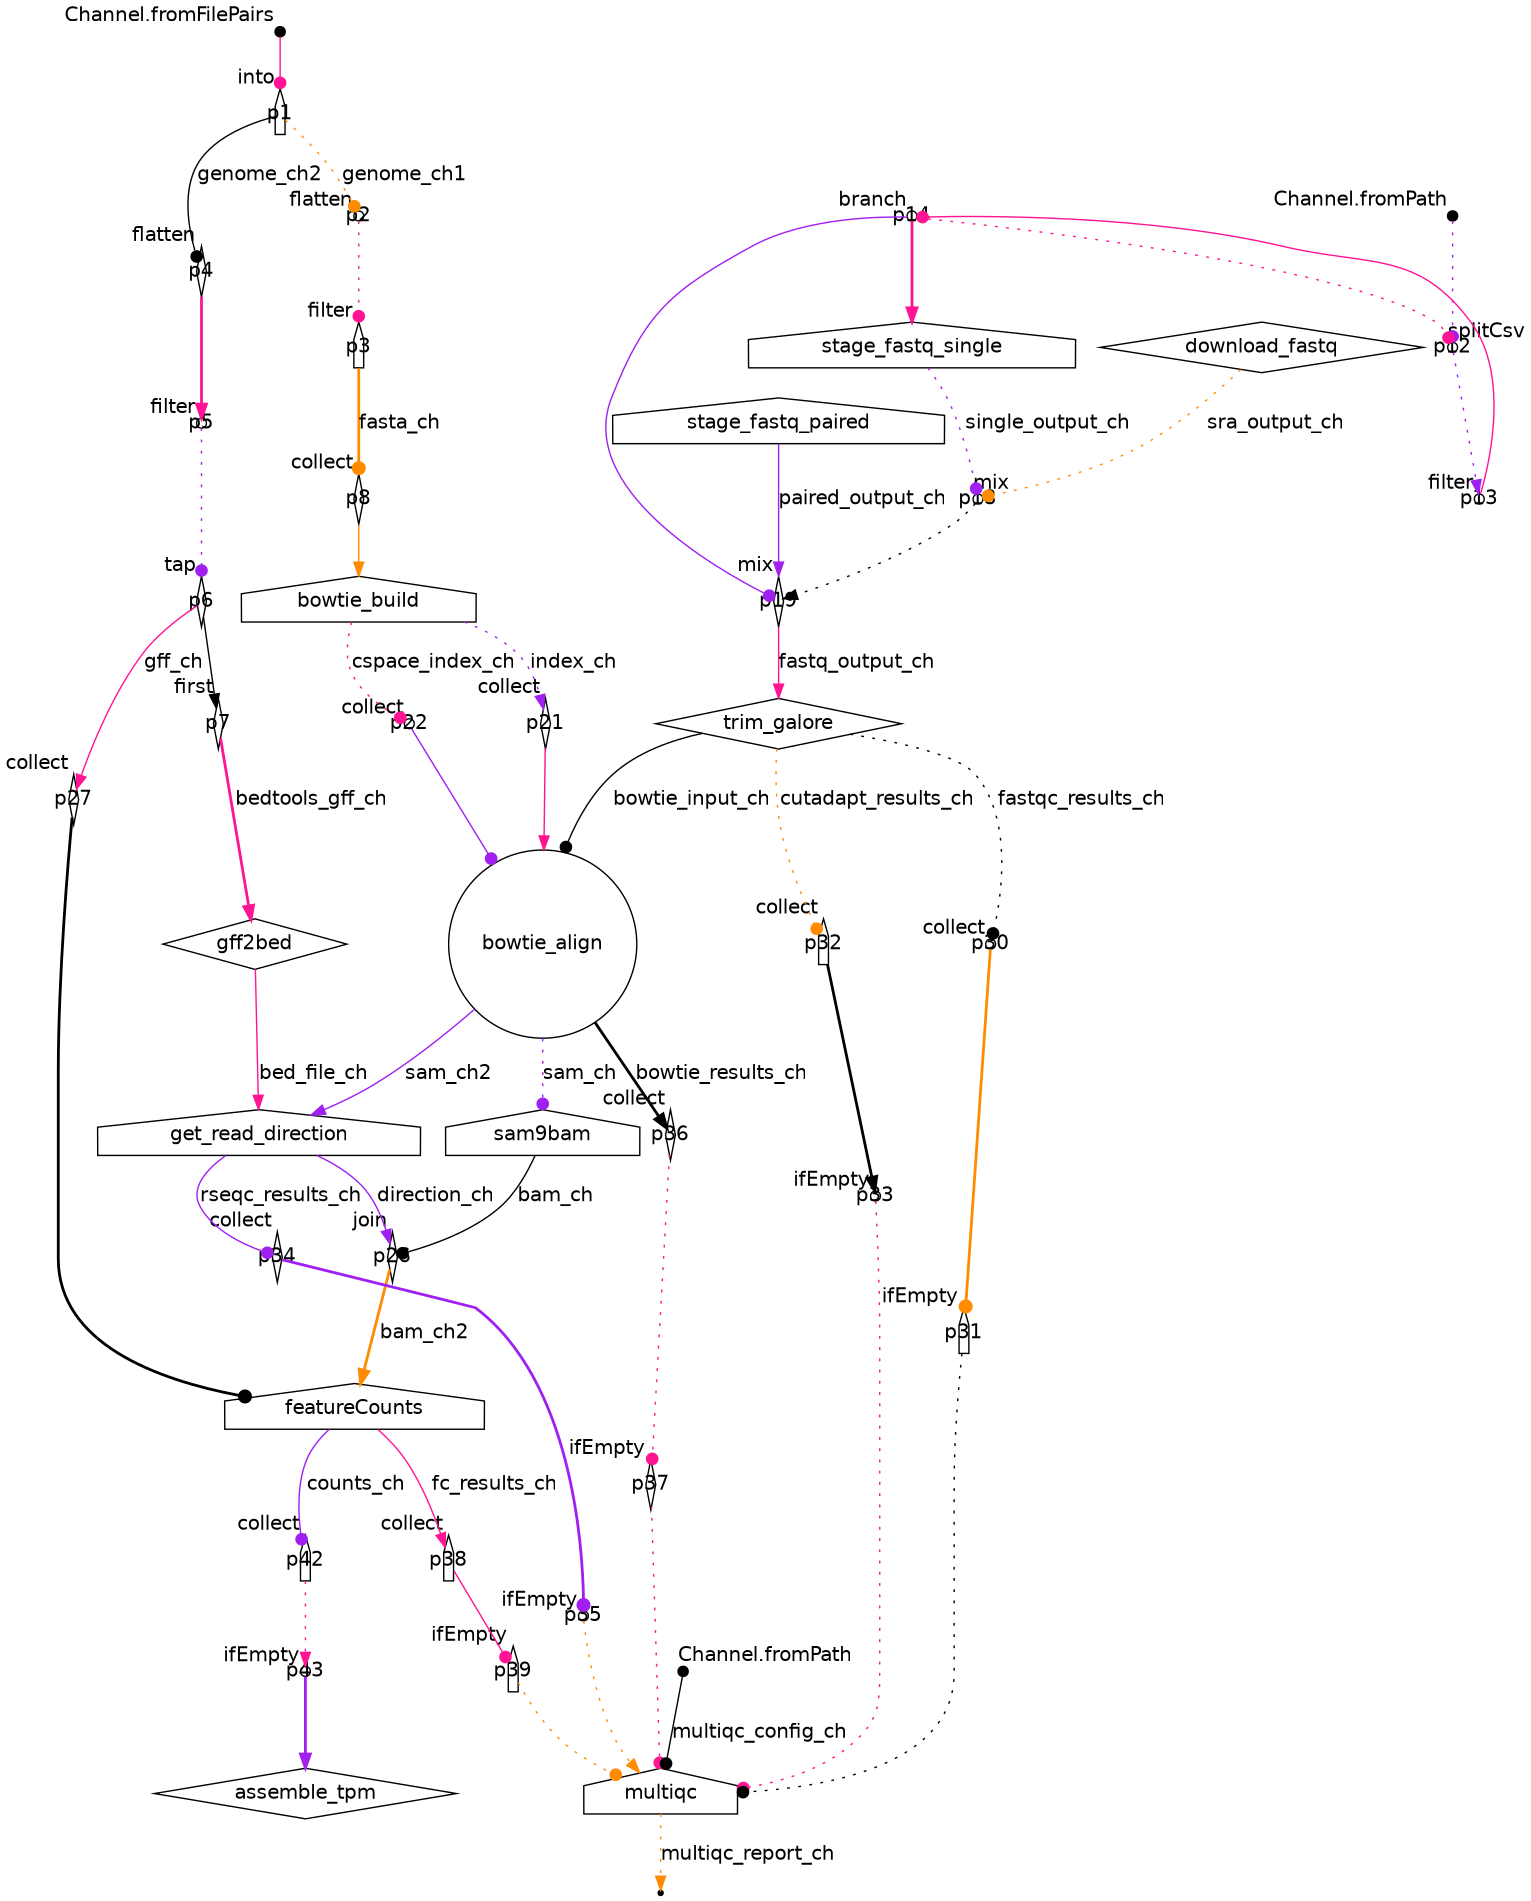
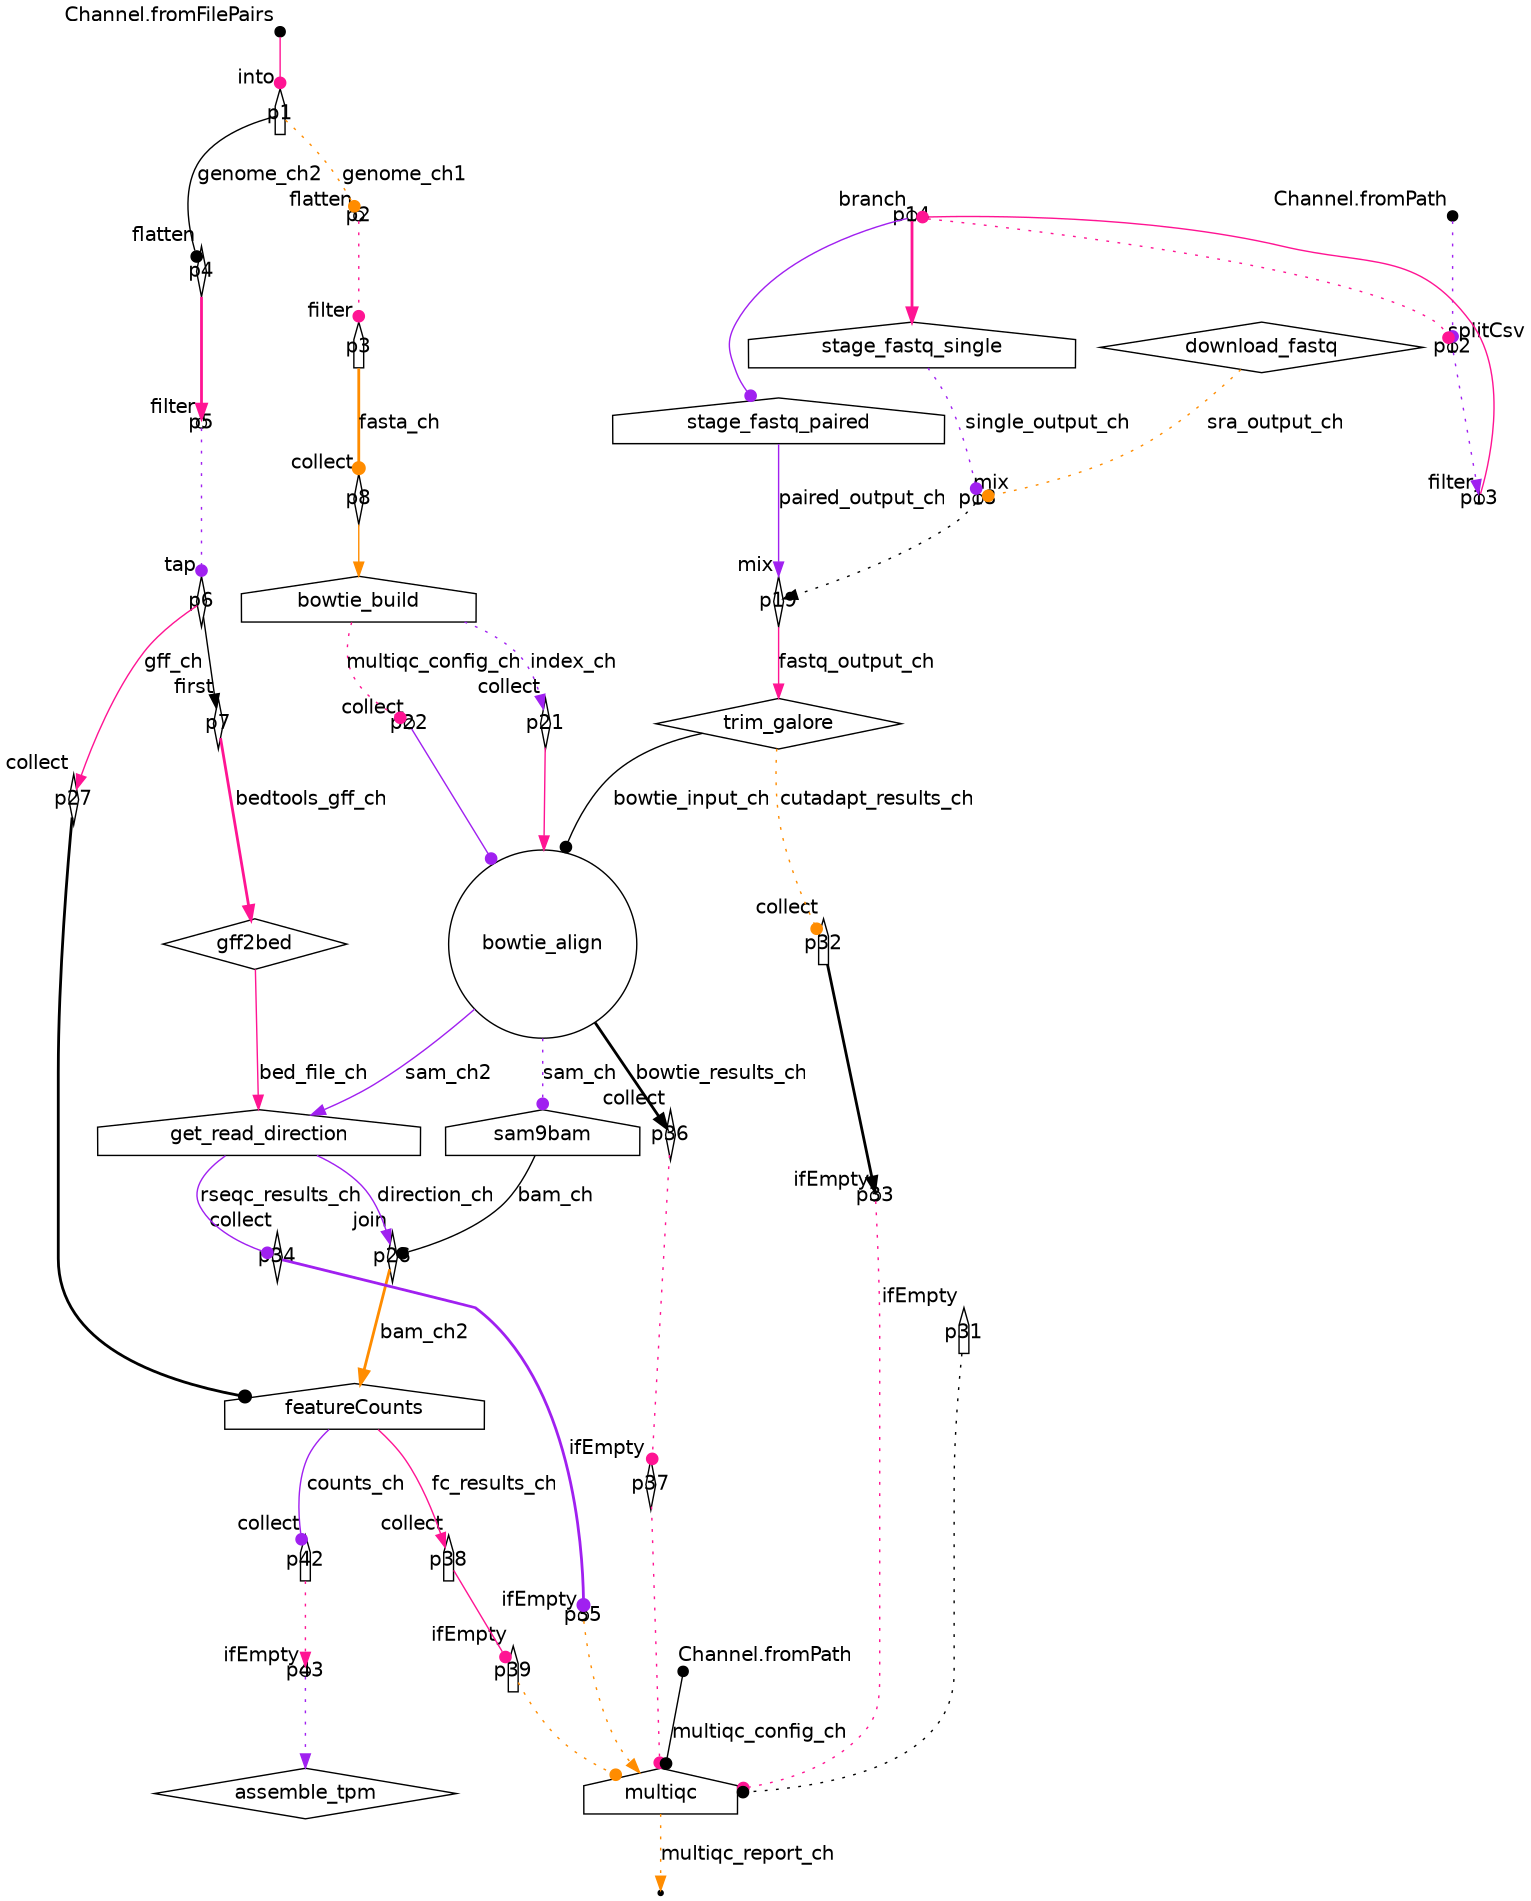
(633, 351) -> (781, 274)
(434, 663) -> (434, 663)
(991, 944) -> none
(305, 1715) -> (305, 1715)
